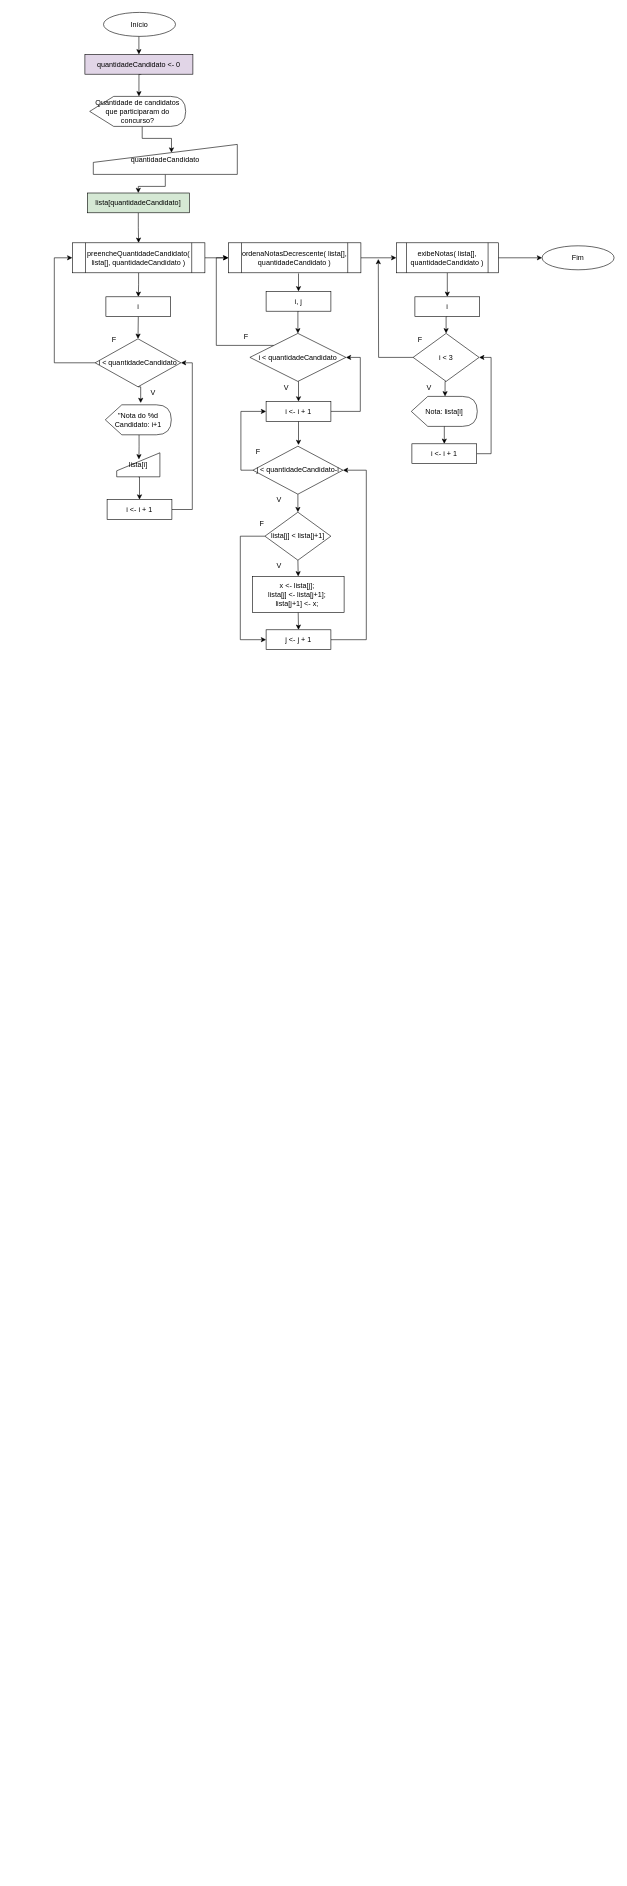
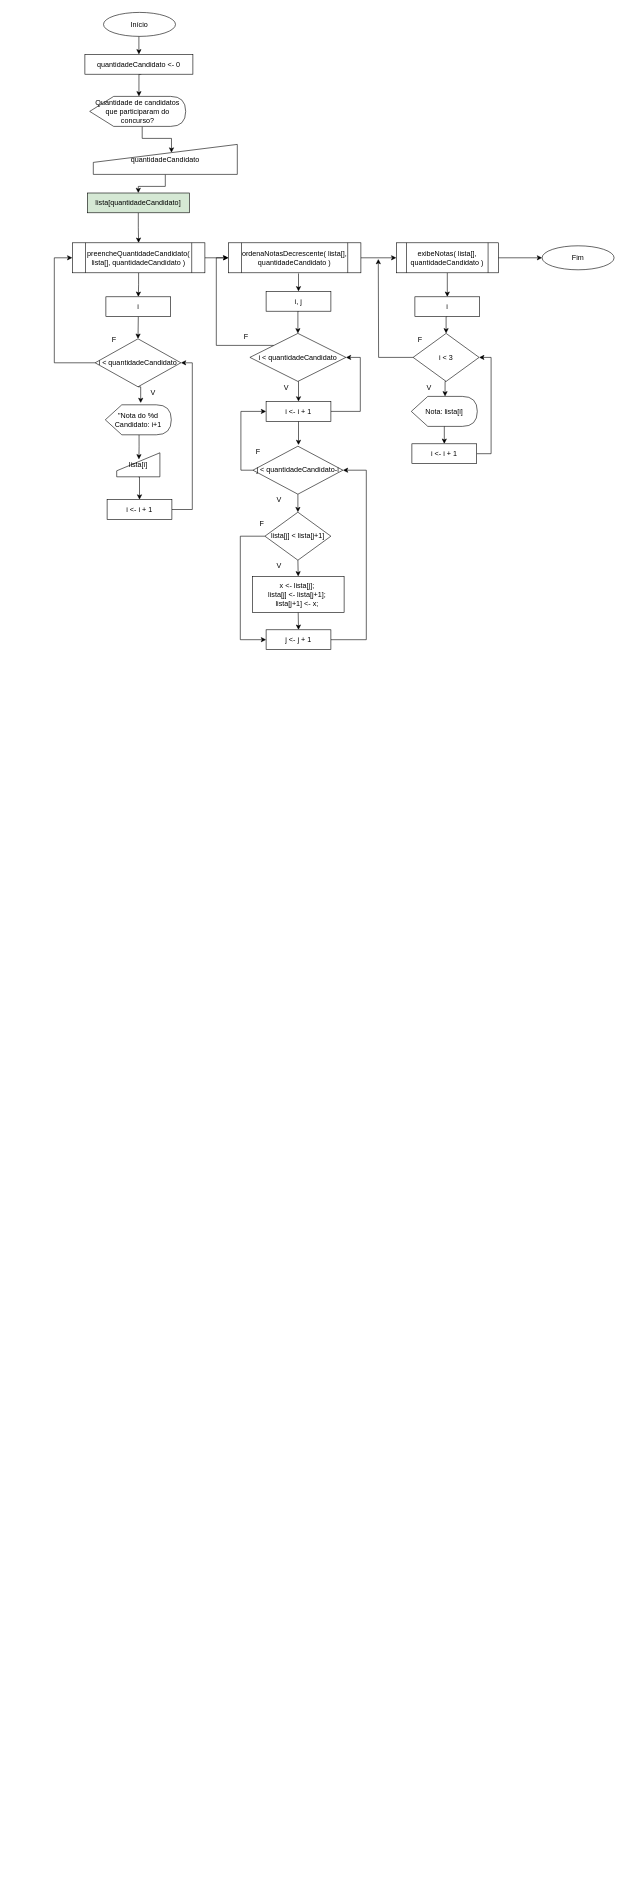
(139, 64) -> (139, 64)
